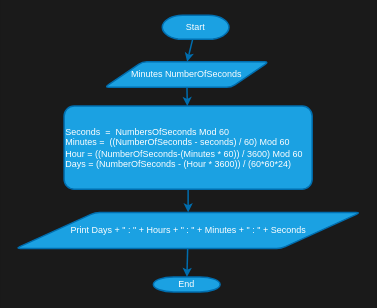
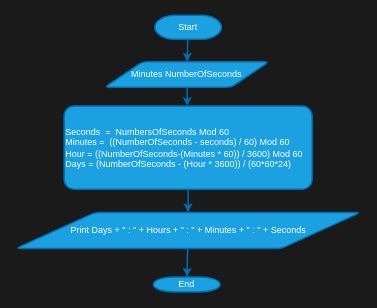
(196, 27) -> (188, 27)
